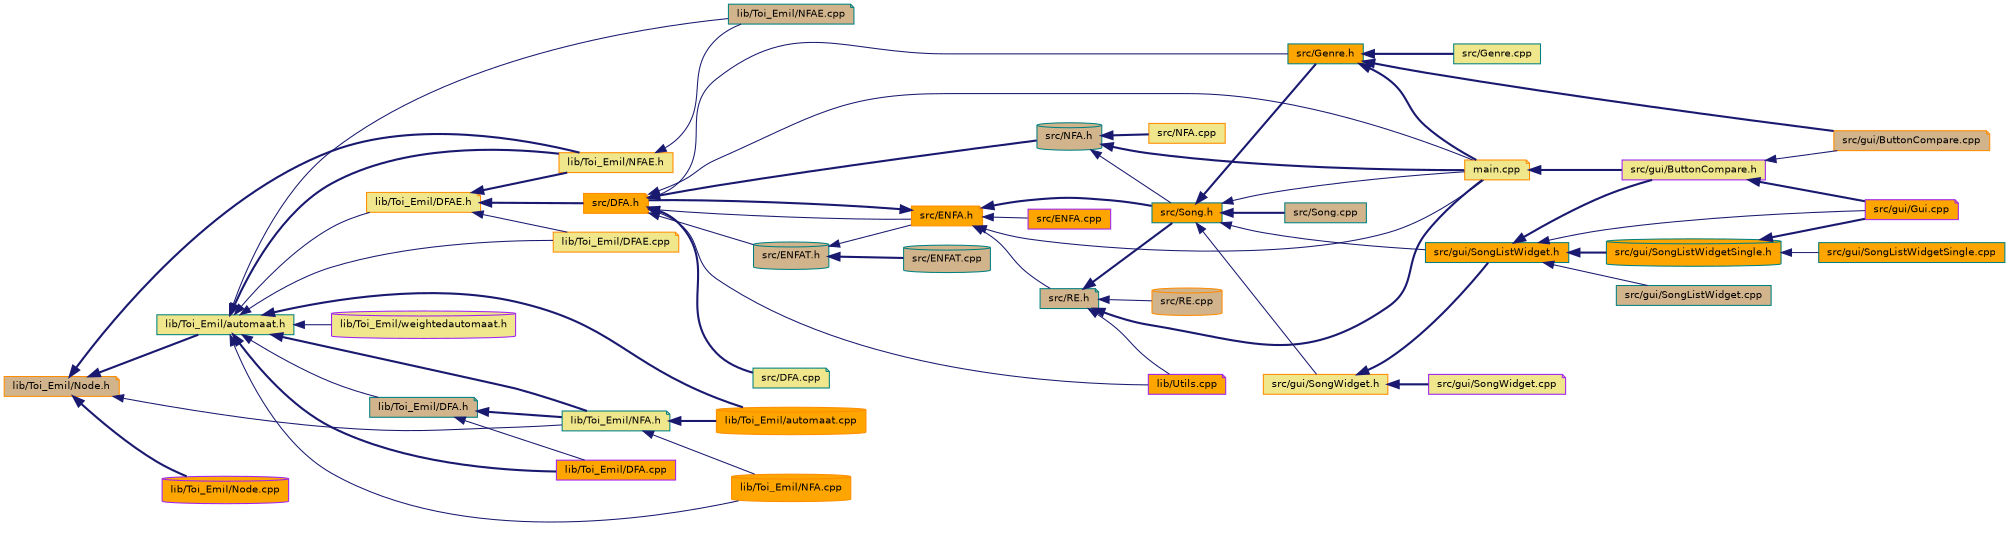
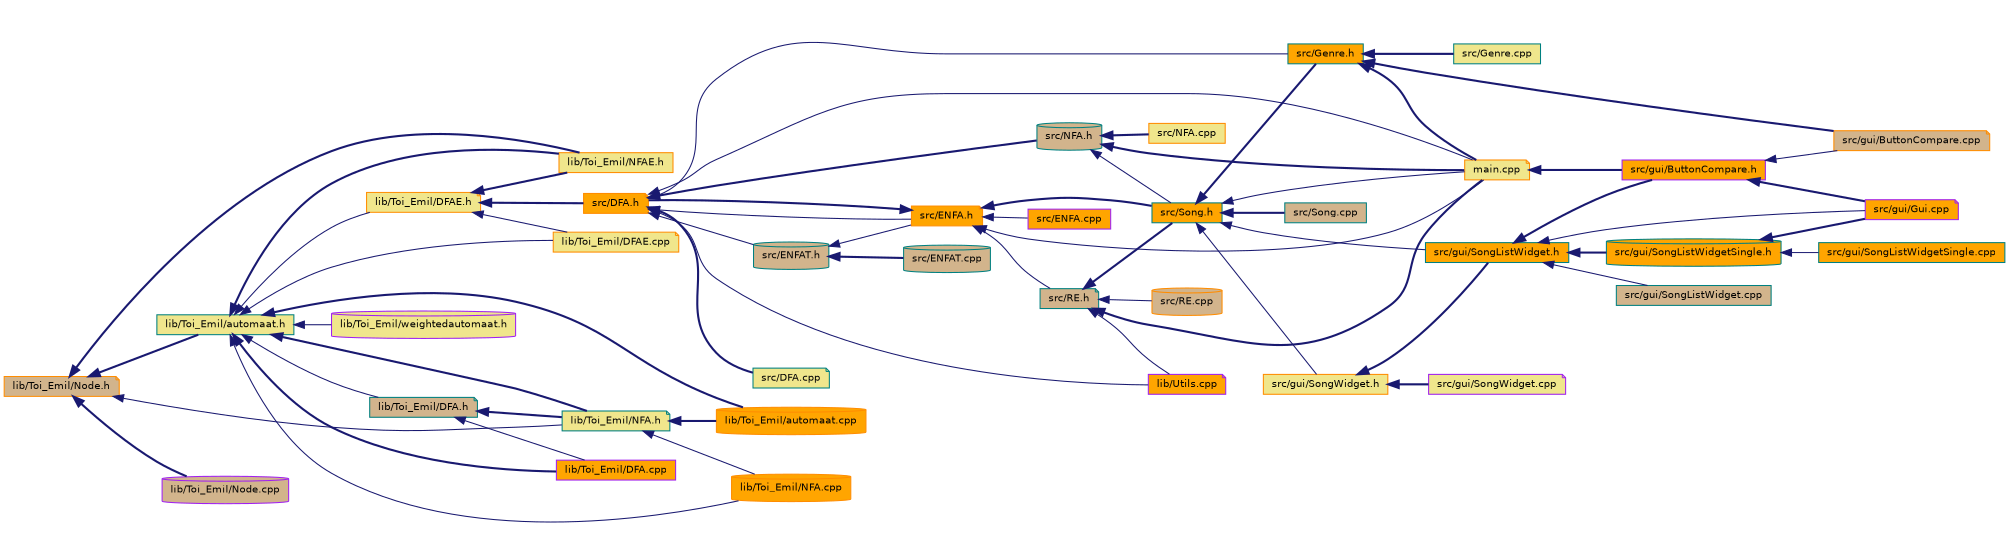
(791, 14) -> none
(1694, 170) -> (1694, 170)
(225, 490) -> (225, 490)
